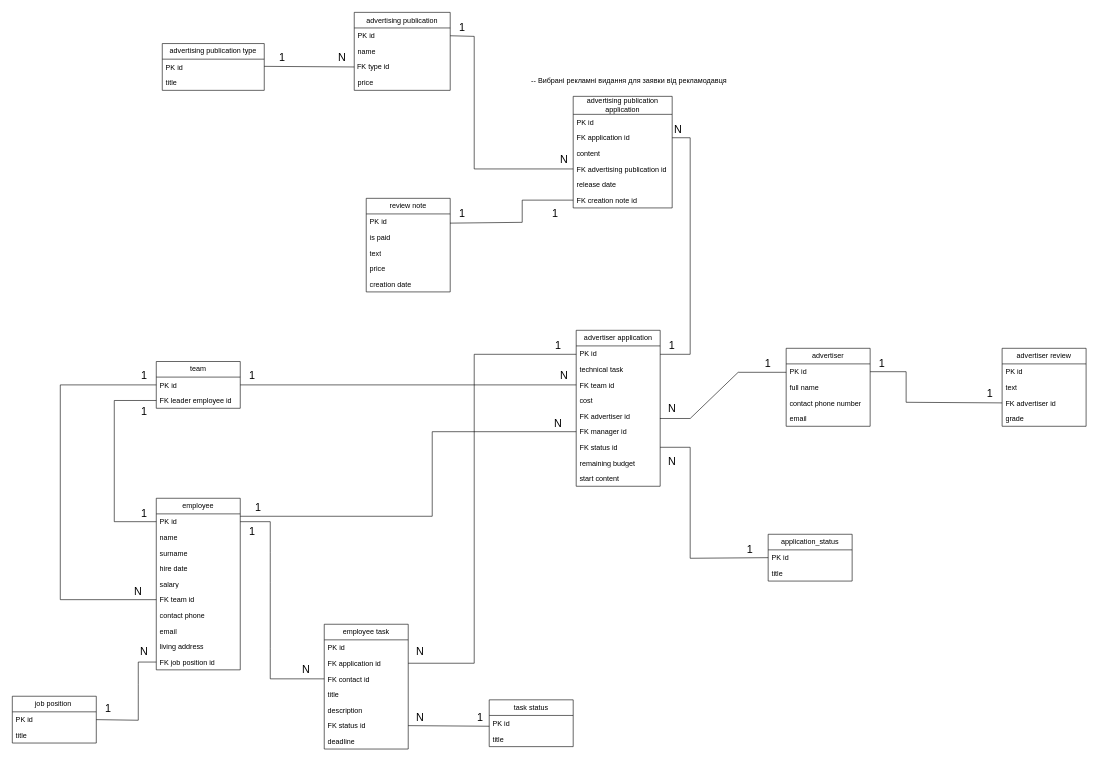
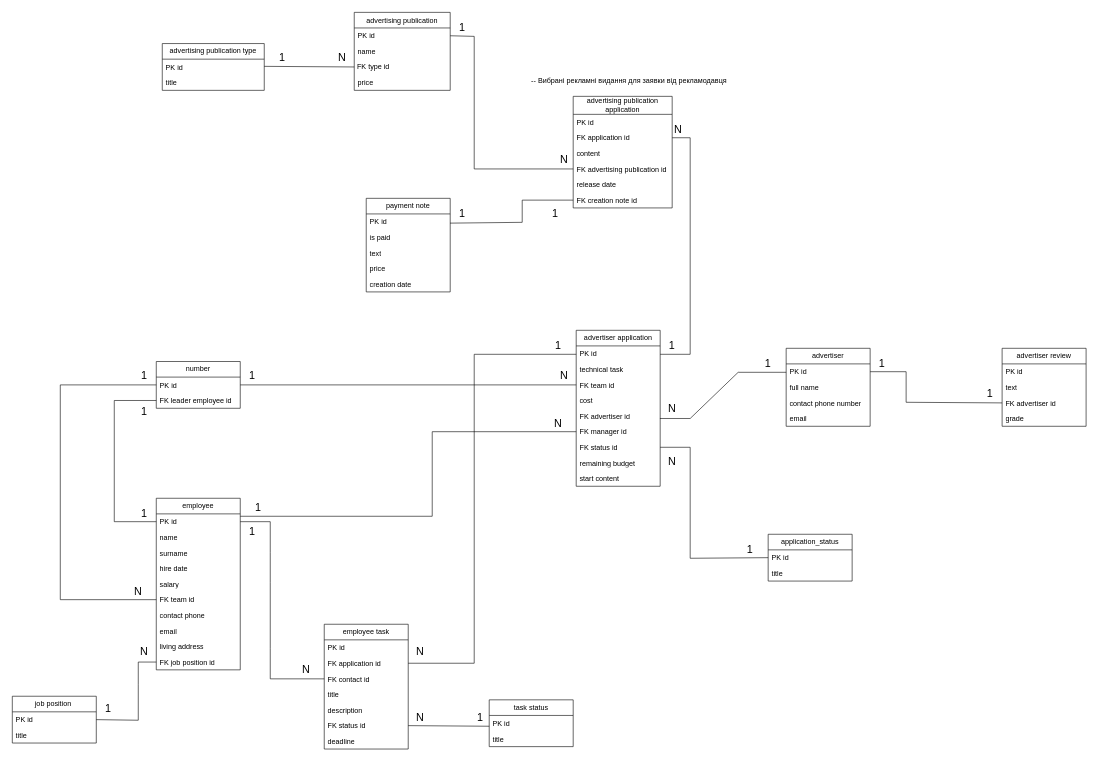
(408, 206) -> (408, 206)
(198, 369) -> (198, 369)
